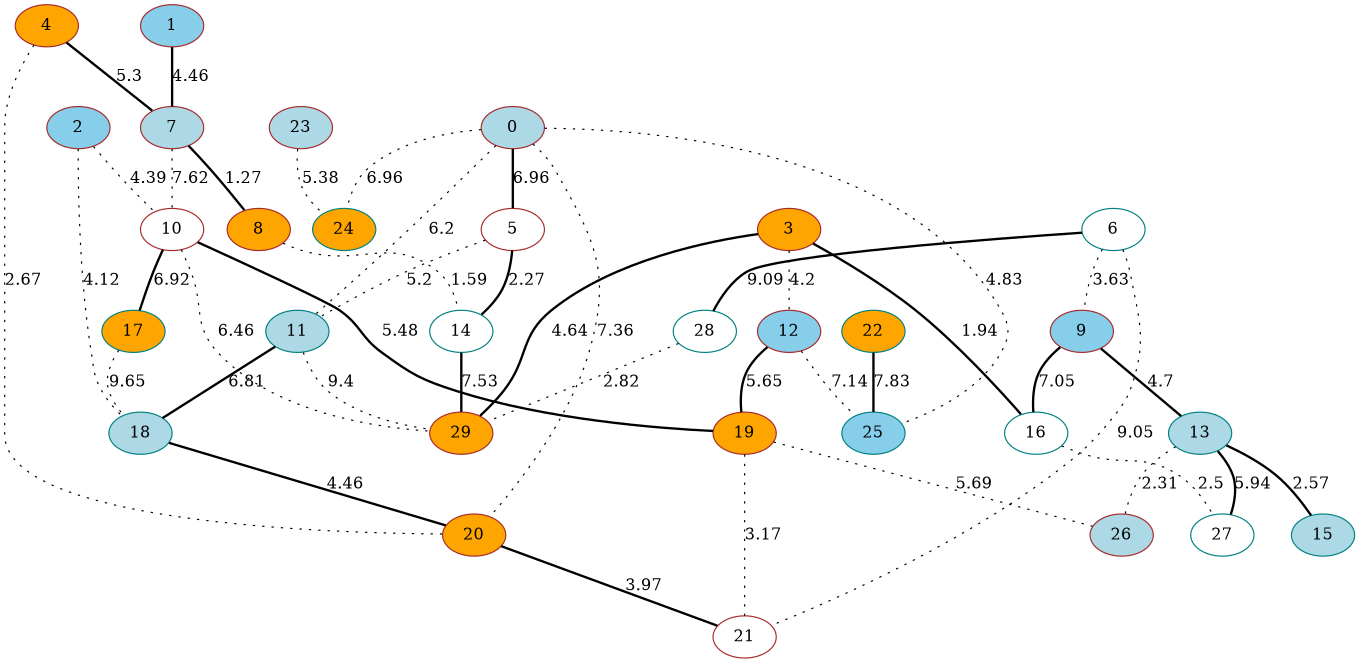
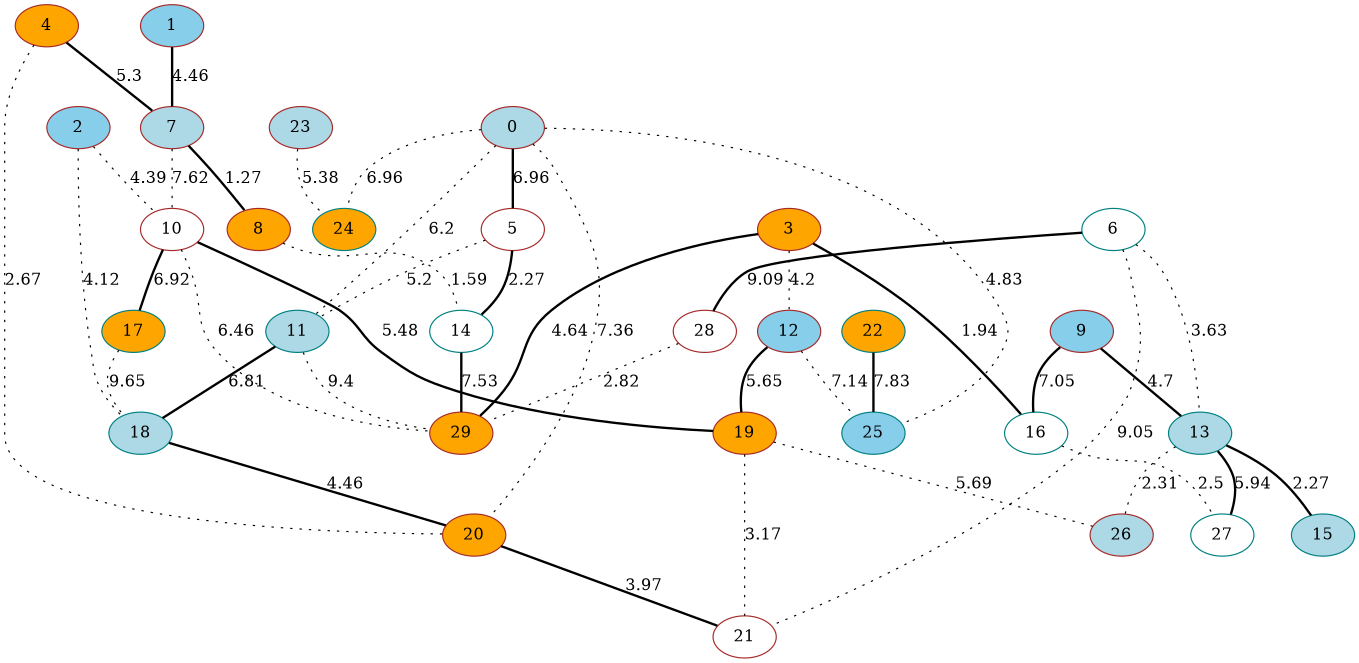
(1090, 279) -> (1184, 321)
(705, 331) -> (705, 331)
(1311, 484) -> (1311, 484)
